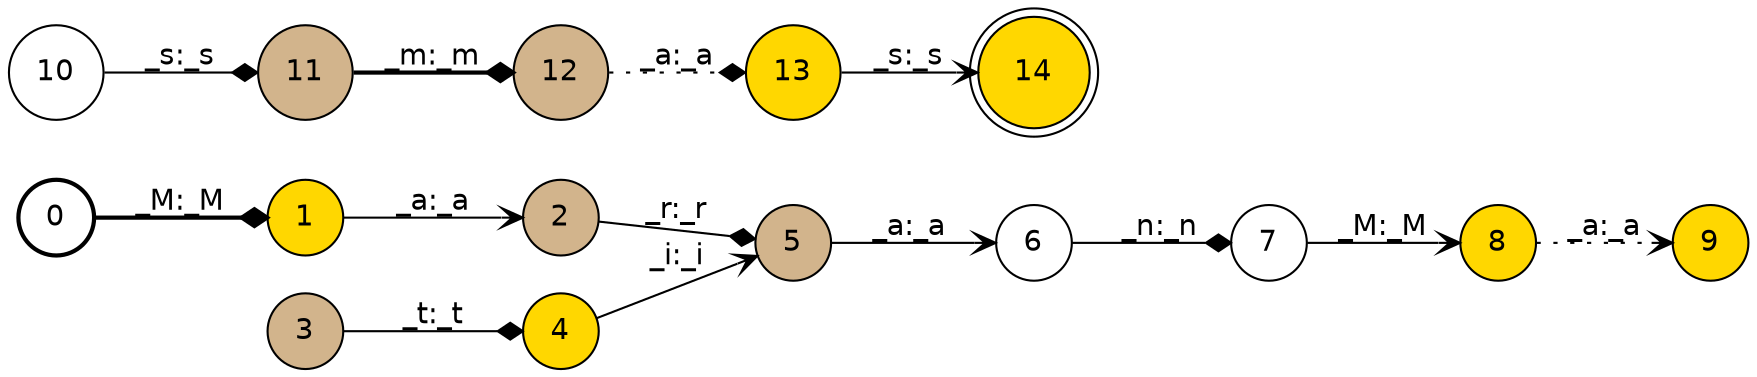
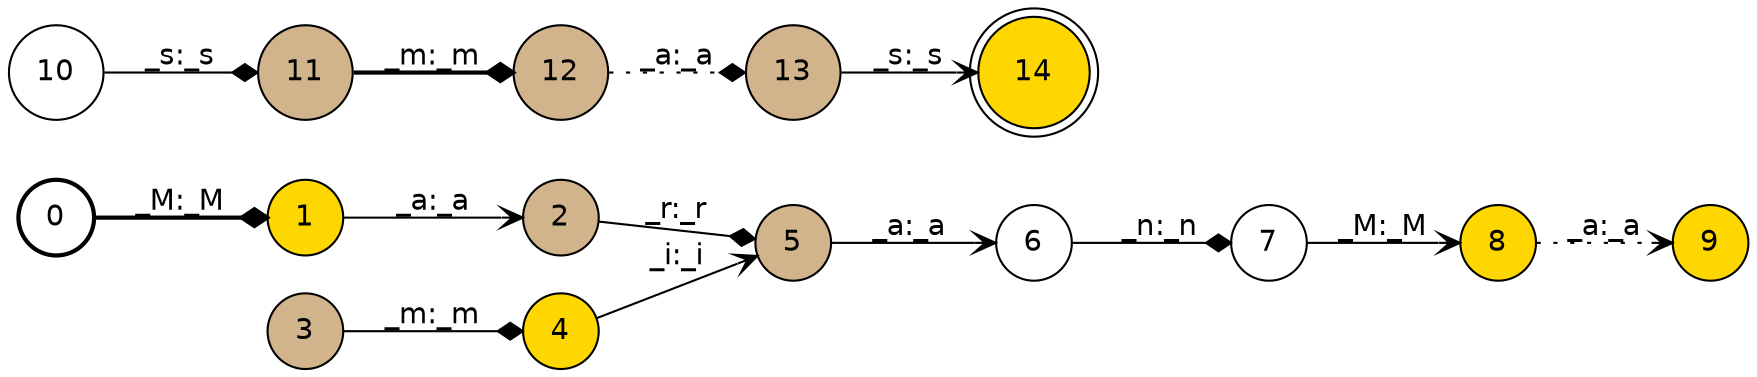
(793, 73) -> (793, 73)
(433, 315) -> (433, 315)
